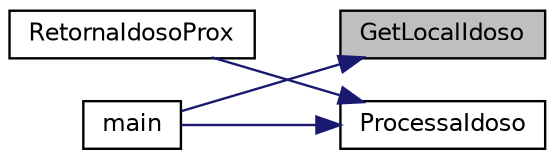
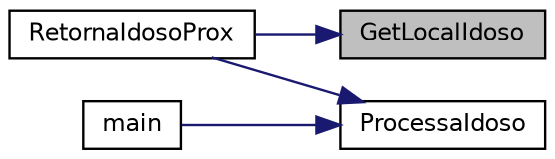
(261, 88) -> (286, 35)
